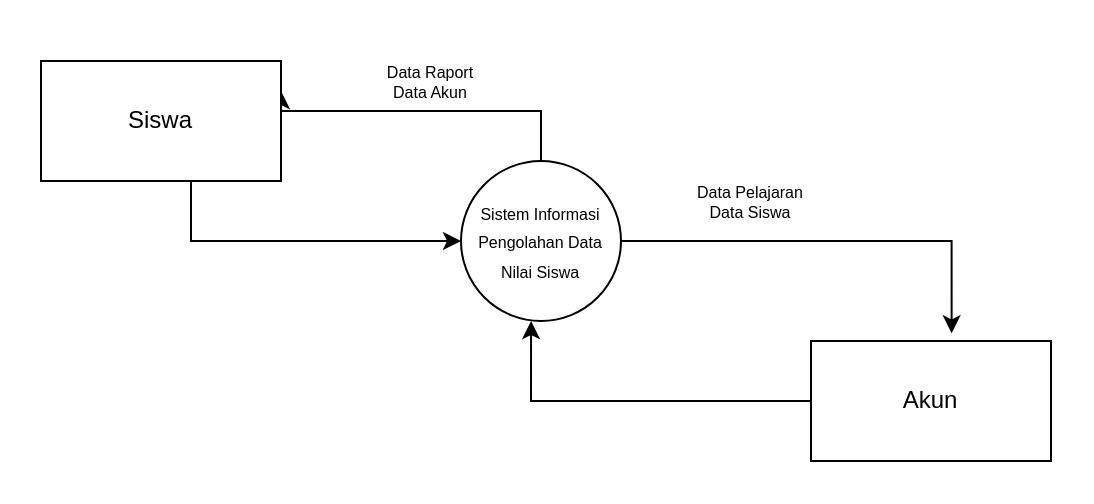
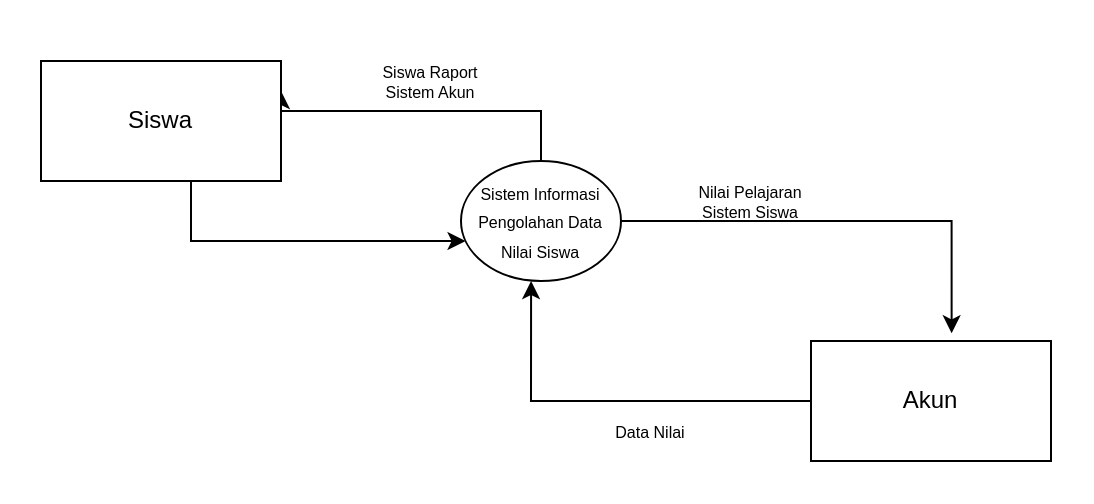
(431, 71) -> (431, 71)
(431, 91) -> (431, 91)
(751, 191) -> (751, 191)
(751, 211) -> (751, 211)
(541, 241) -> (541, 221)
none -> (651, 431)
